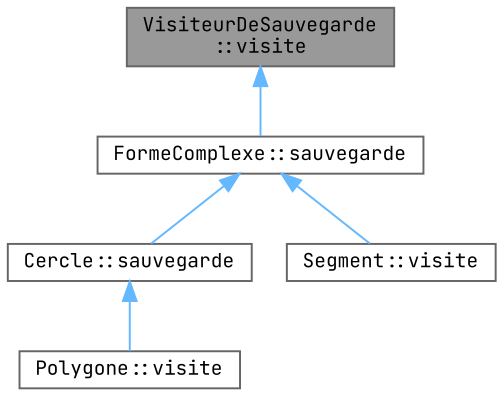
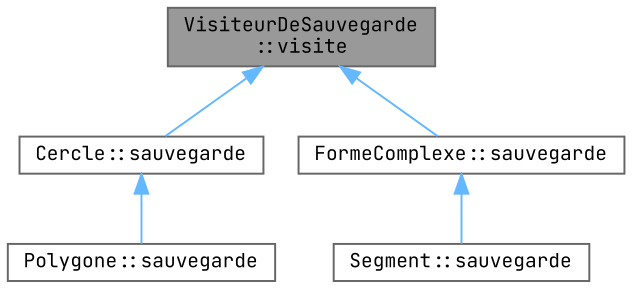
(187, 215) -> (206, 107)
(391, 262) -> (462, 262)
(130, 370) -> (141, 262)
